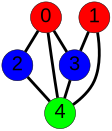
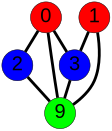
(60, 113) -> (60, 113)
